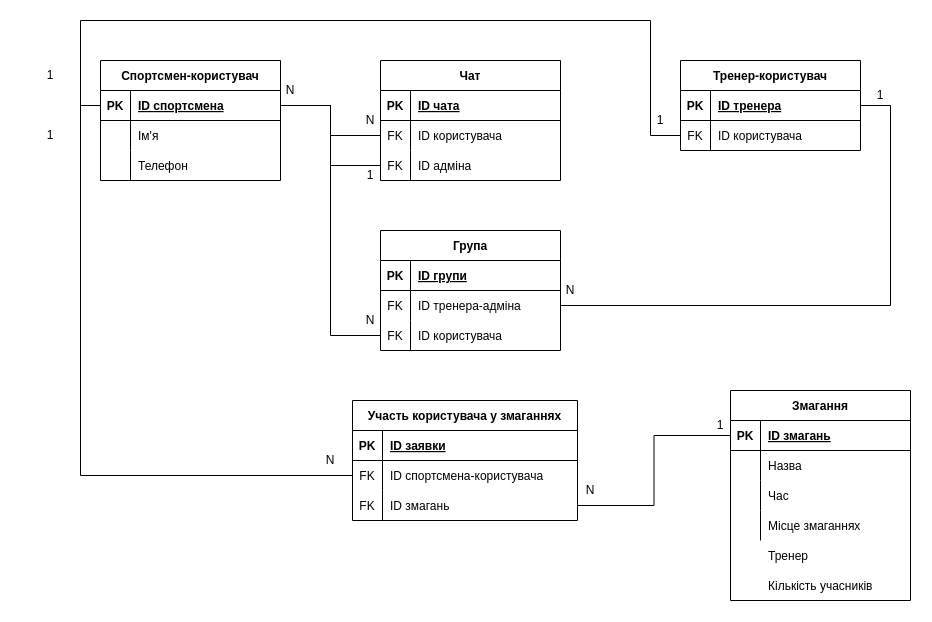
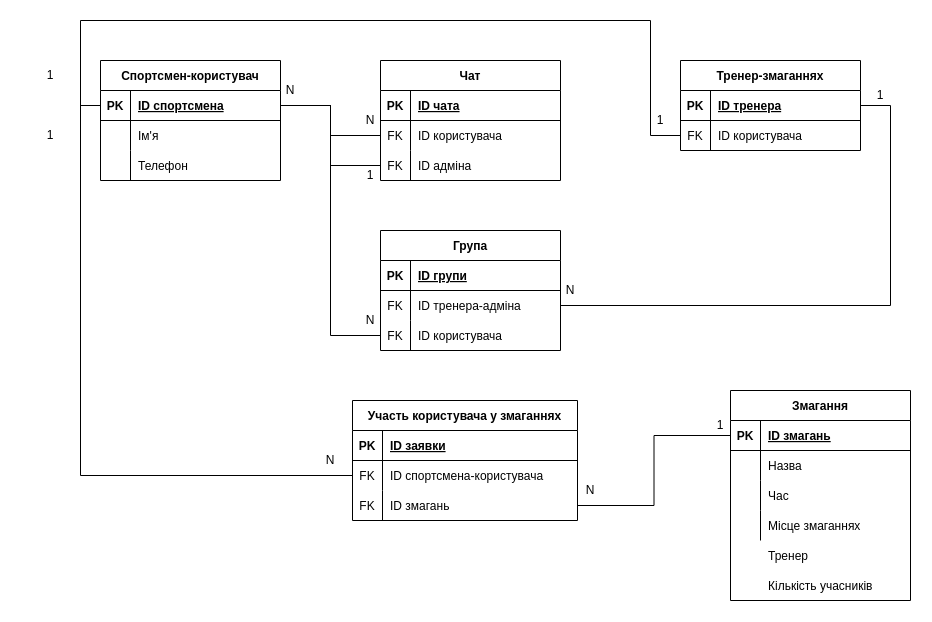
(770, 76) -> (770, 76)
